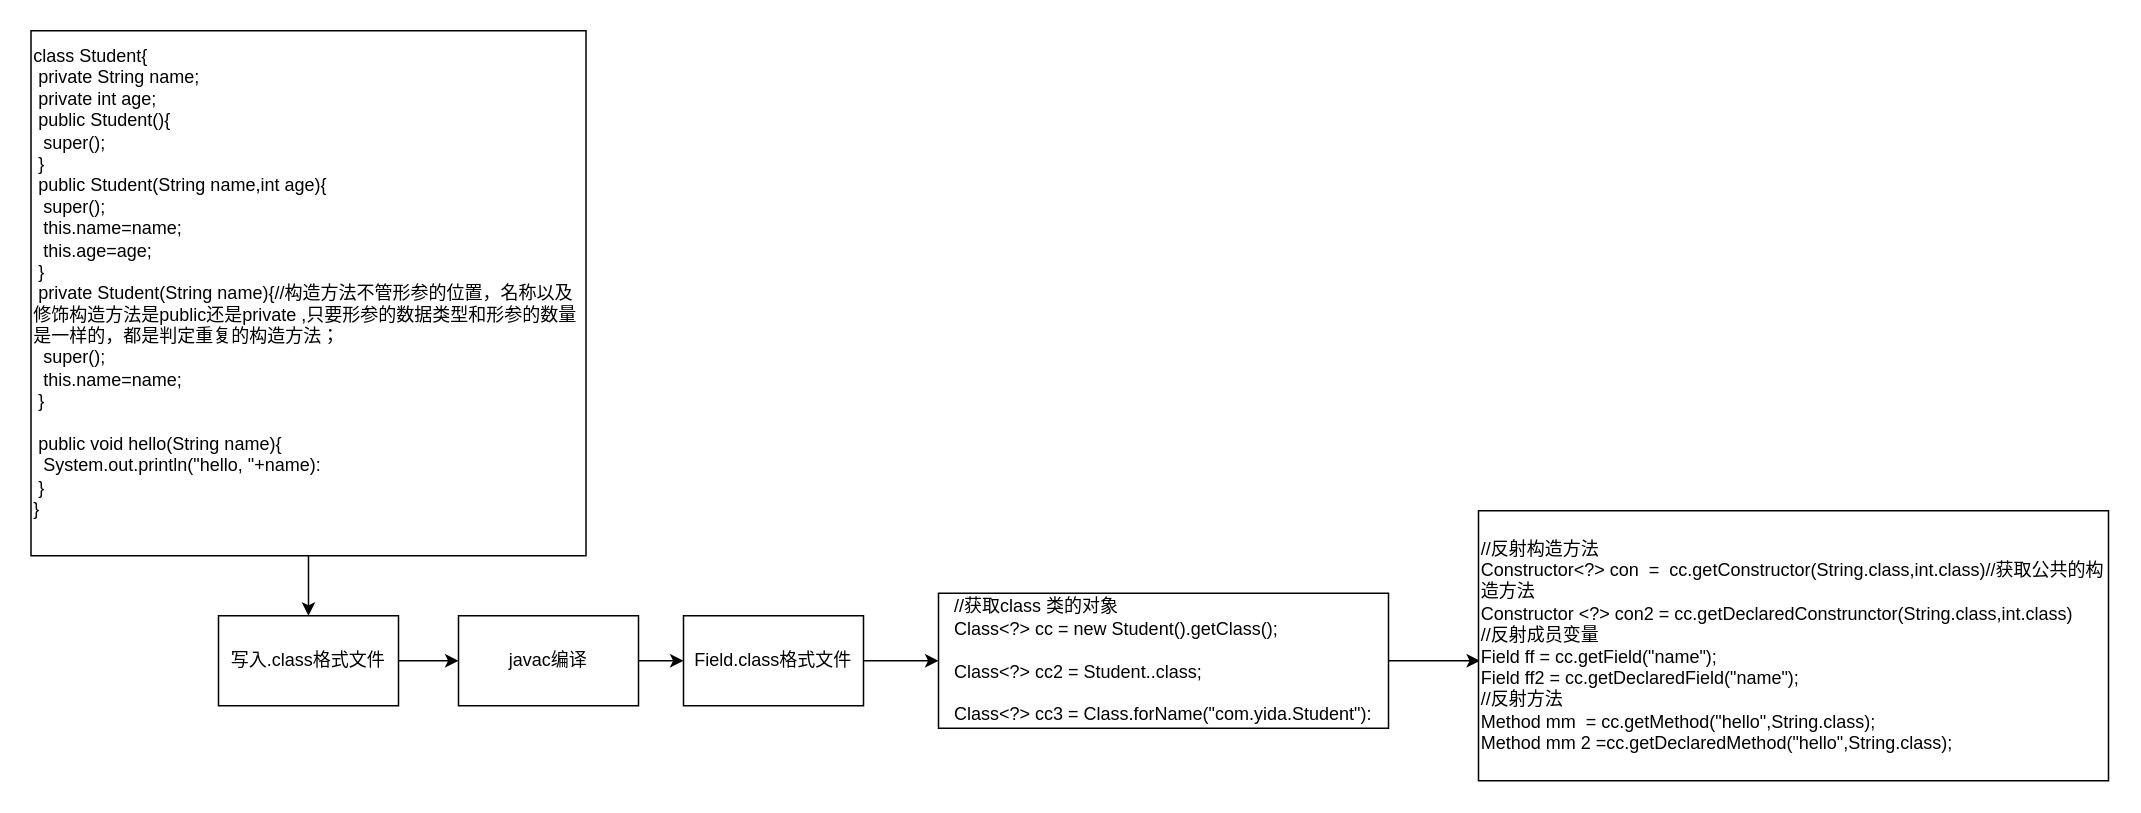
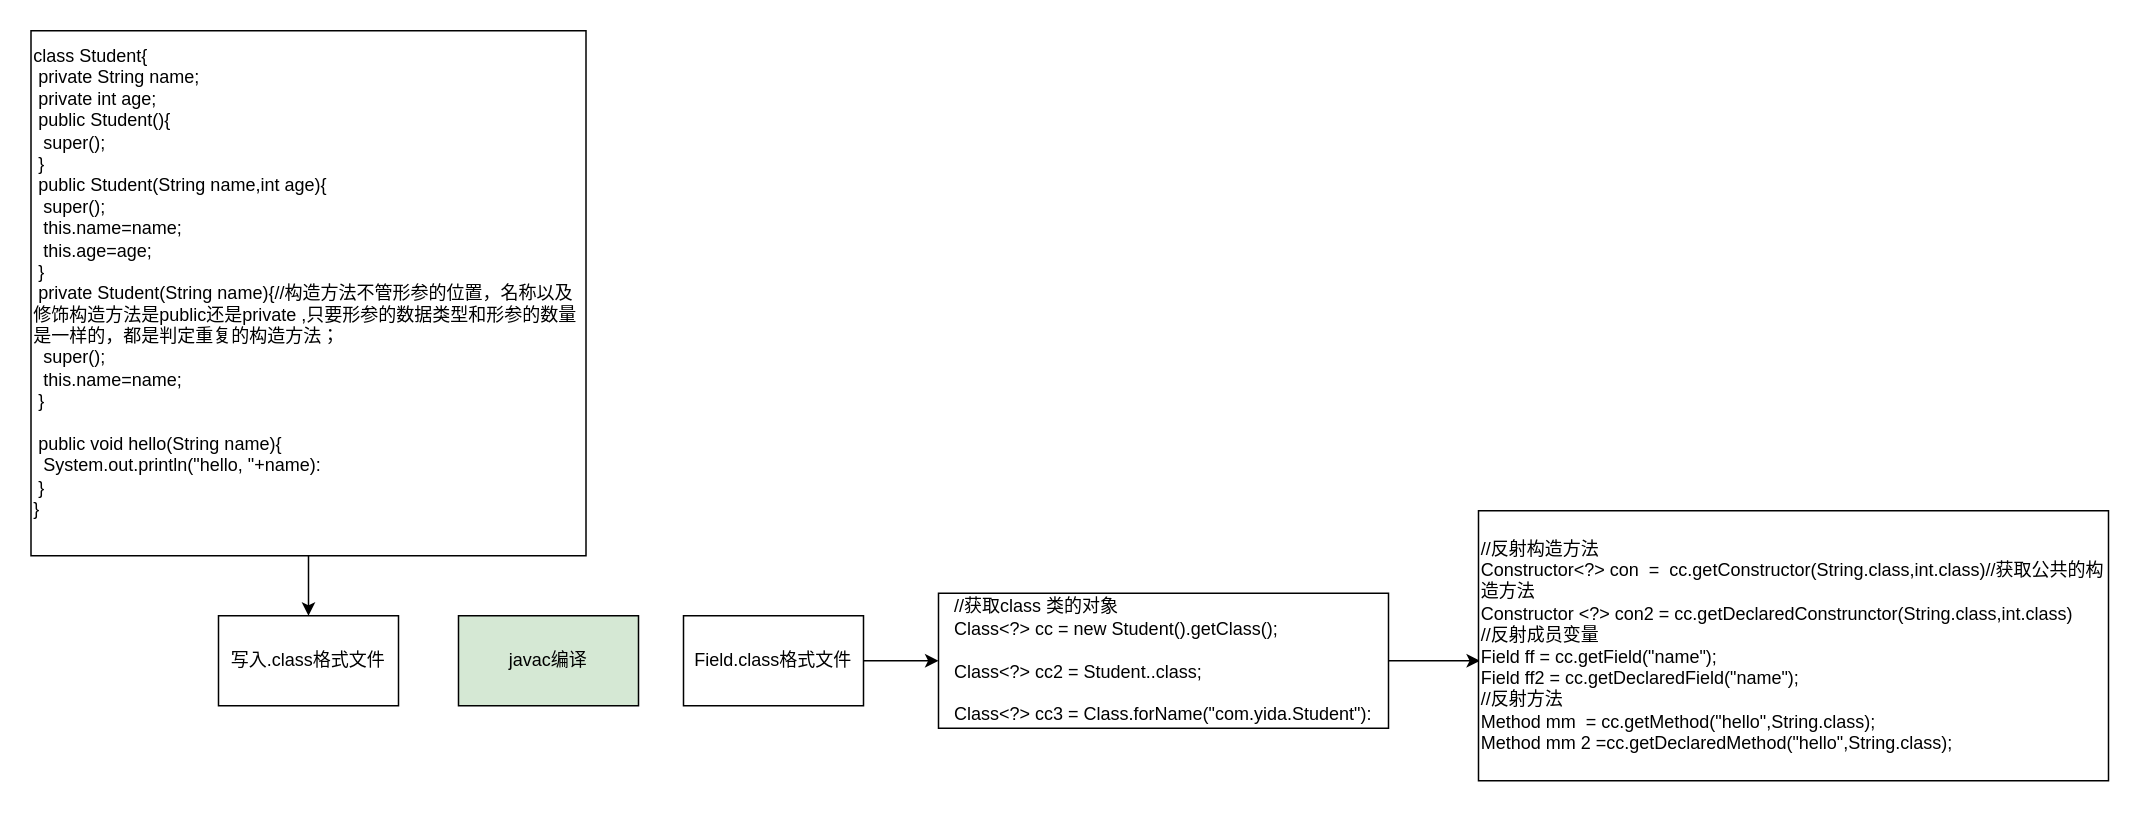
(423, 661) -> none
(548, 661) -> (548, 661)
(666, 661) -> none
